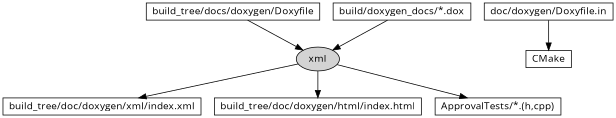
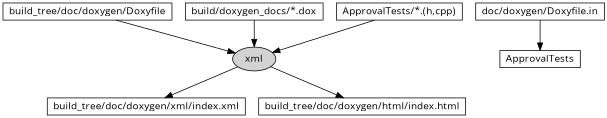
(233, 12) -> (87, 12)
(549, 59) -> (540, 59)
(399, 80) -> (327, 35)
